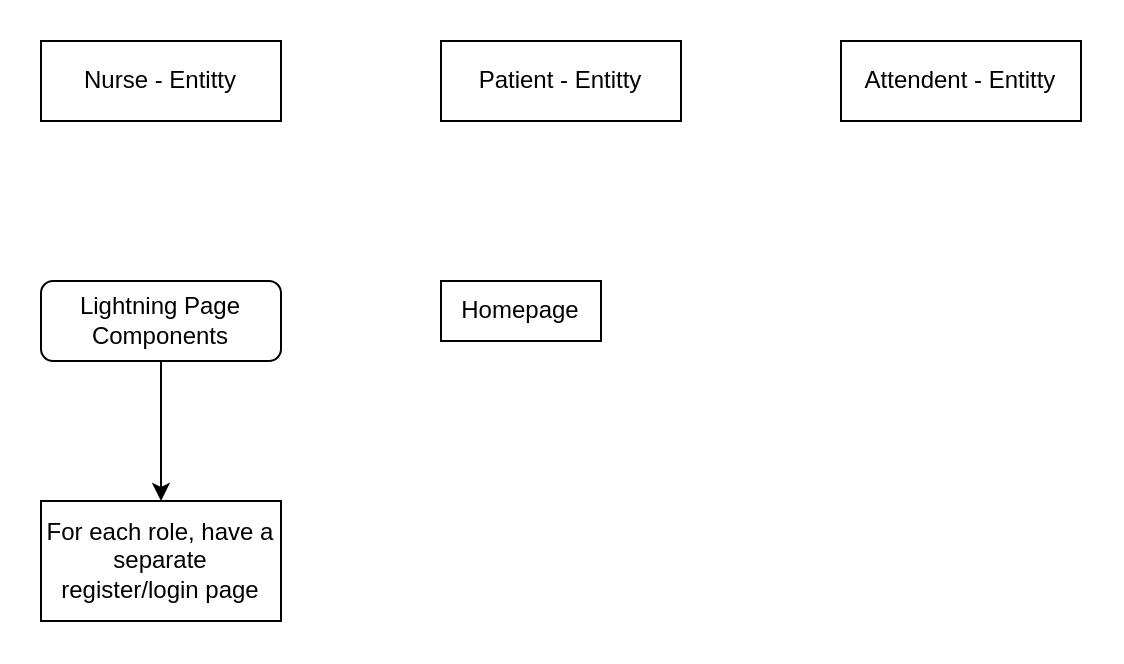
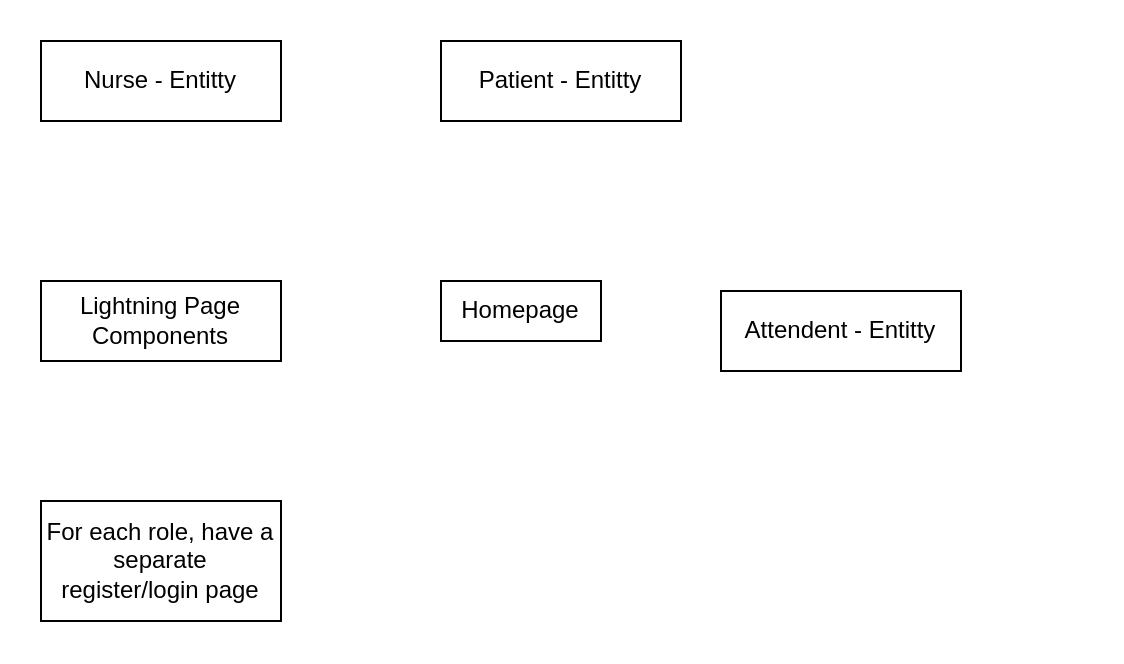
(961, 81) -> (841, 331)
(161, 321) -> (161, 321)
(161, 424) -> none
